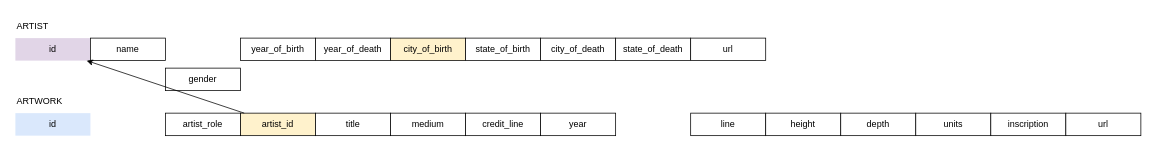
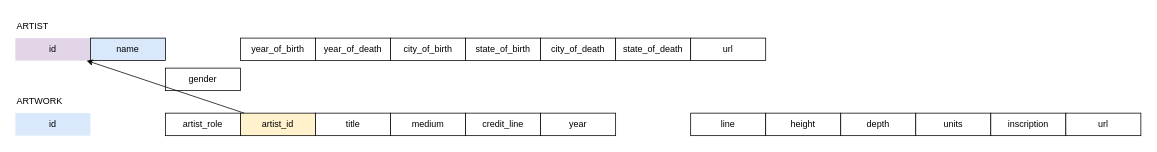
(128, 49) -> (128, 49)
(428, 49) -> (428, 49)
